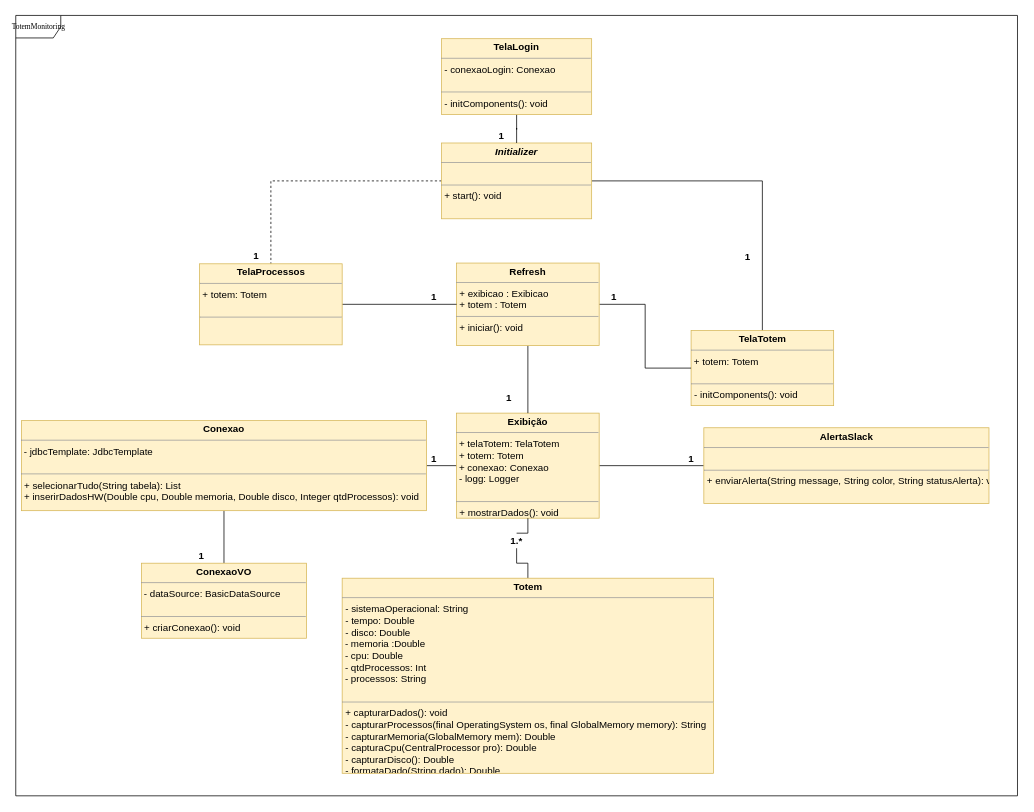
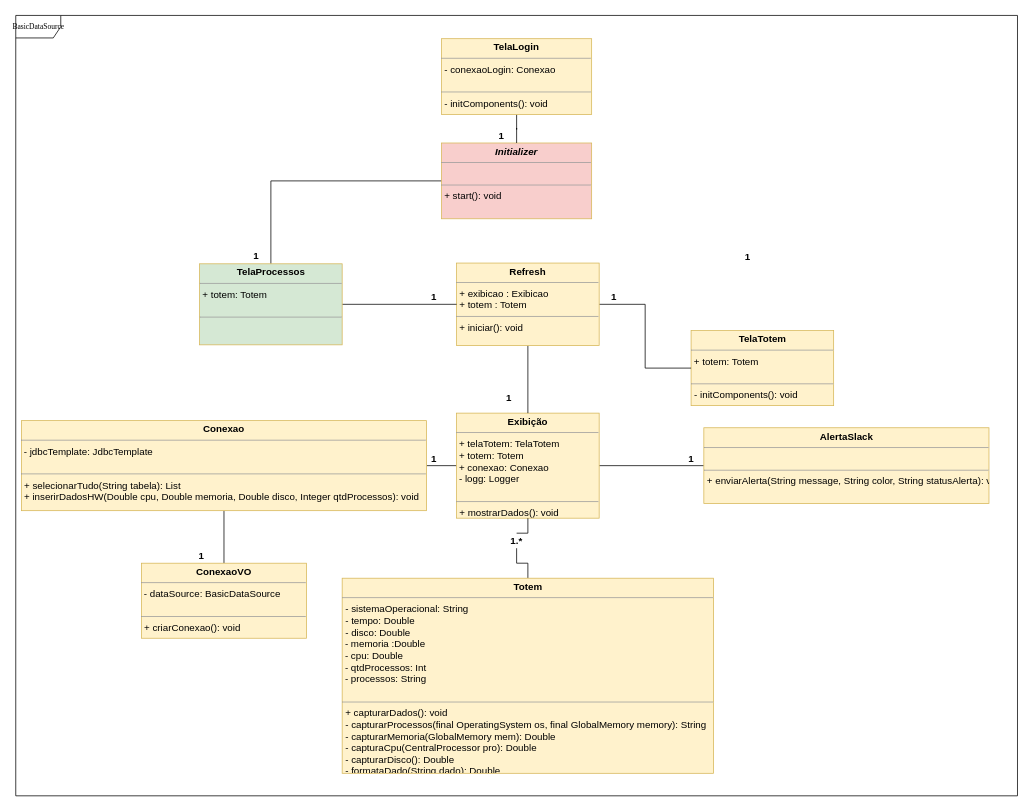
(39, 27) -> (39, 27)
(315, 181) -> (315, 181)
(516, 181) -> (516, 181)
(751, 181) -> none
(271, 304) -> (271, 304)
